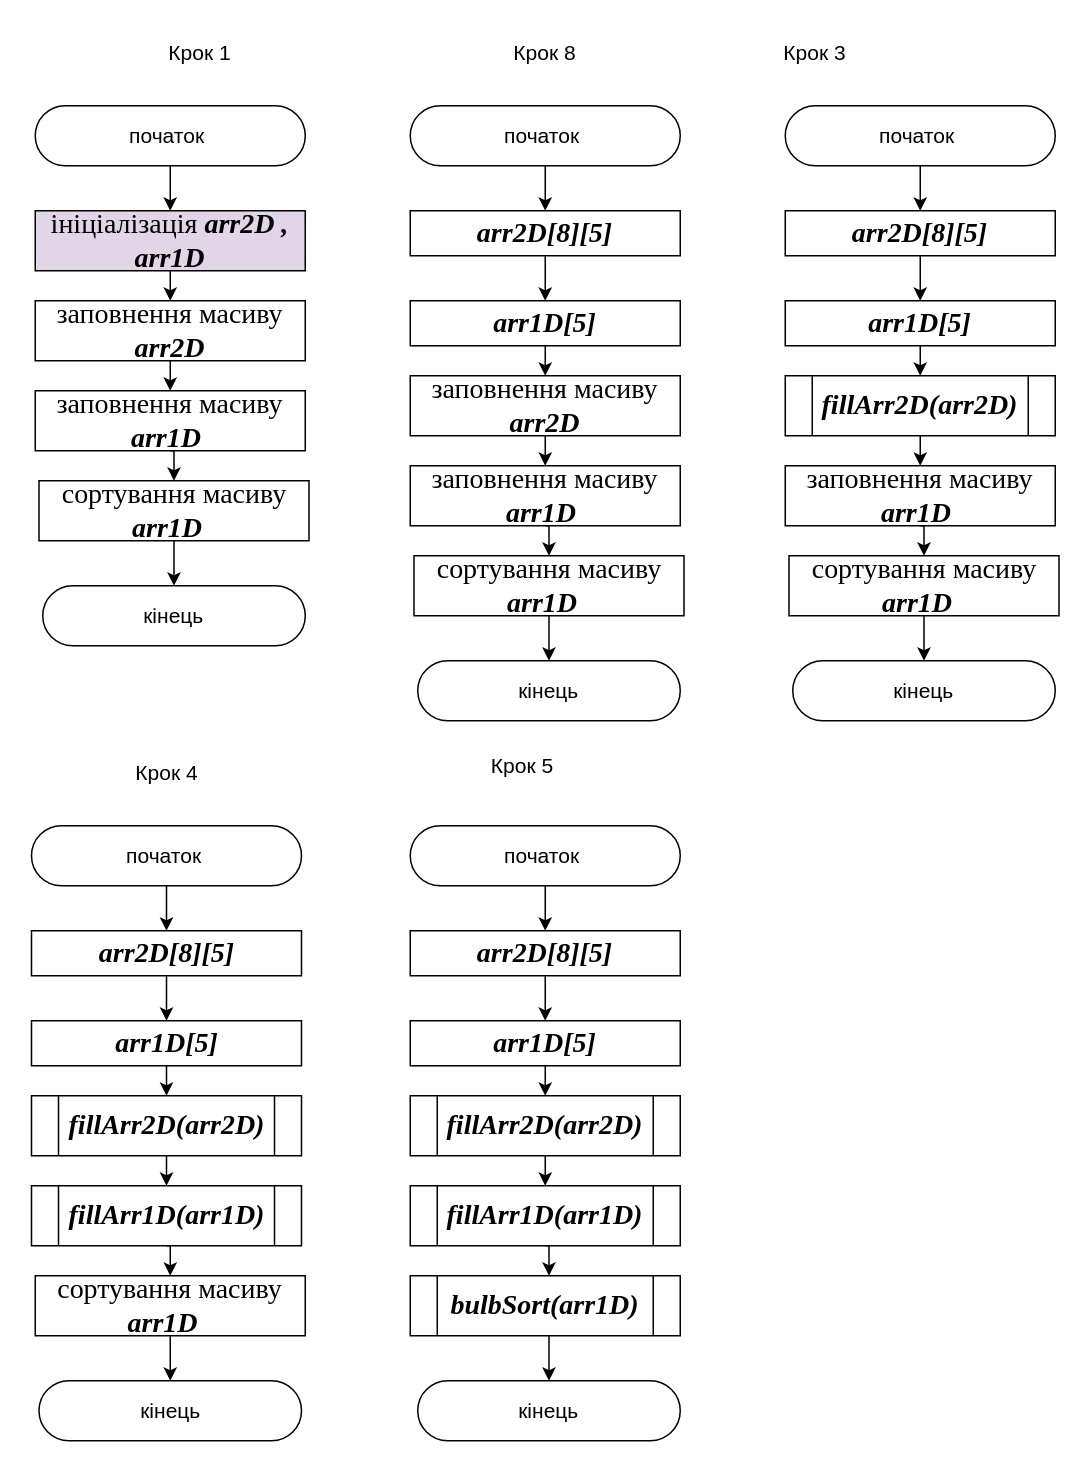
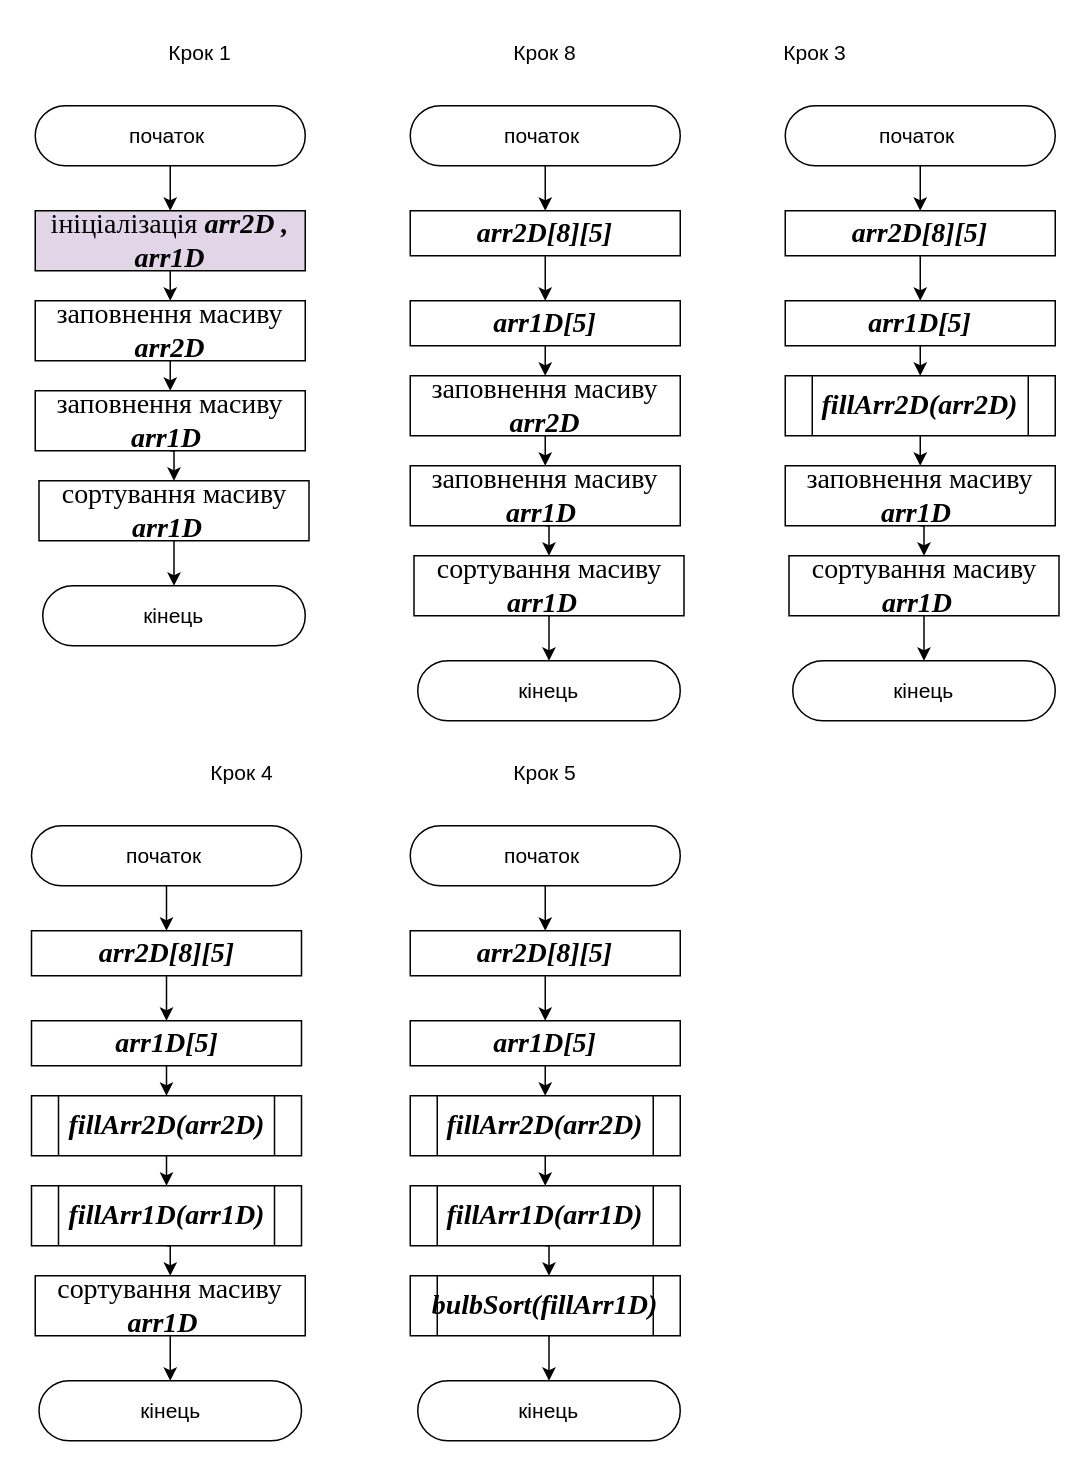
(523, 766) -> (545, 773)
(167, 773) -> (242, 773)
(545, 1306) -> (545, 1306)
